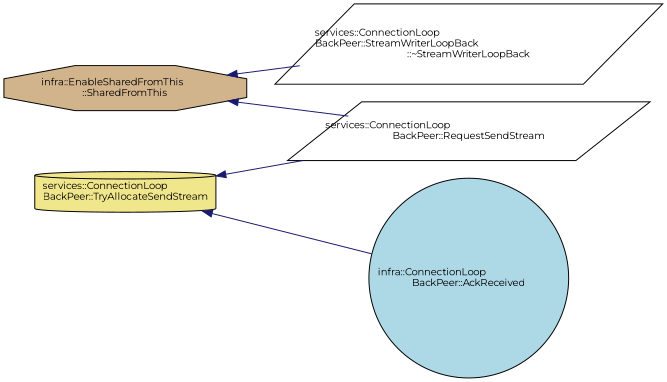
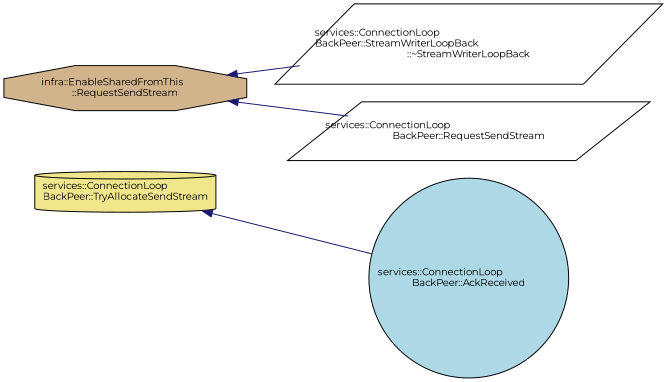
(125, 88) -> (125, 88)
(264, 167) -> none
(469, 278) -> (469, 278)
